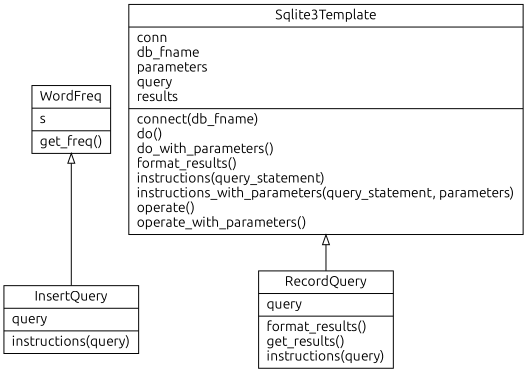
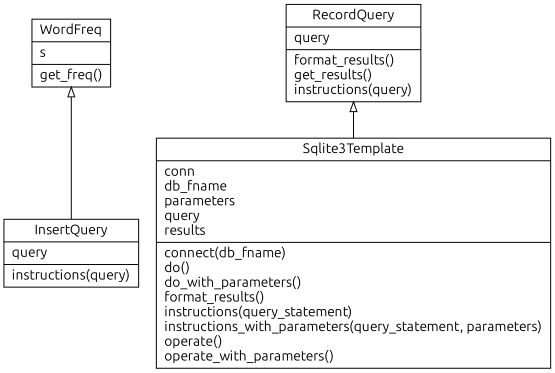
(326, 258) -> (354, 125)
